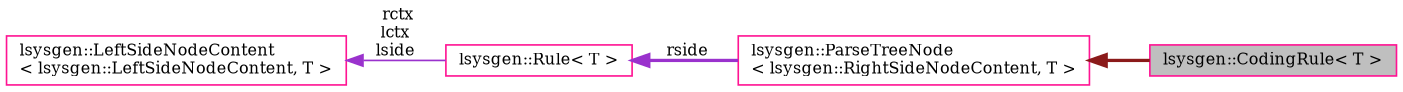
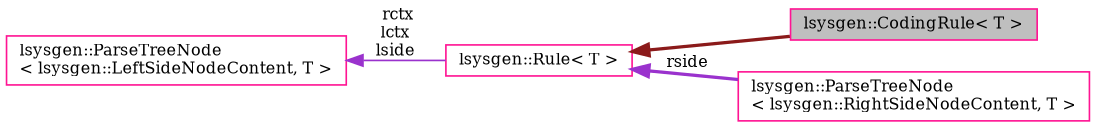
(176, 60) -> (176, 60)
(1128, 60) -> (719, 43)
